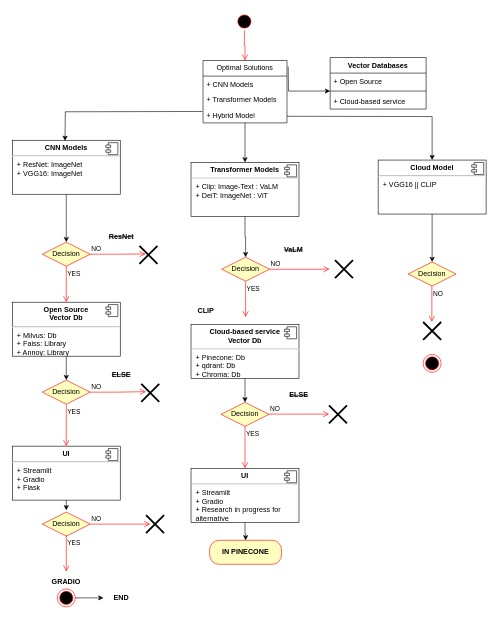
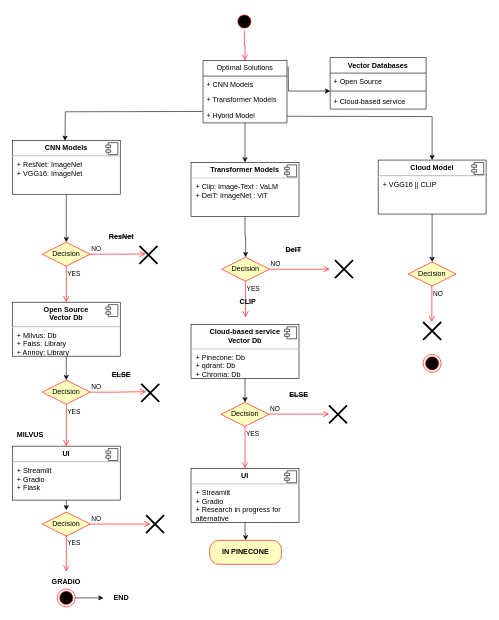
(294, 250) -> (294, 250)
(206, 311) -> (248, 302)
none -> (30, 435)
